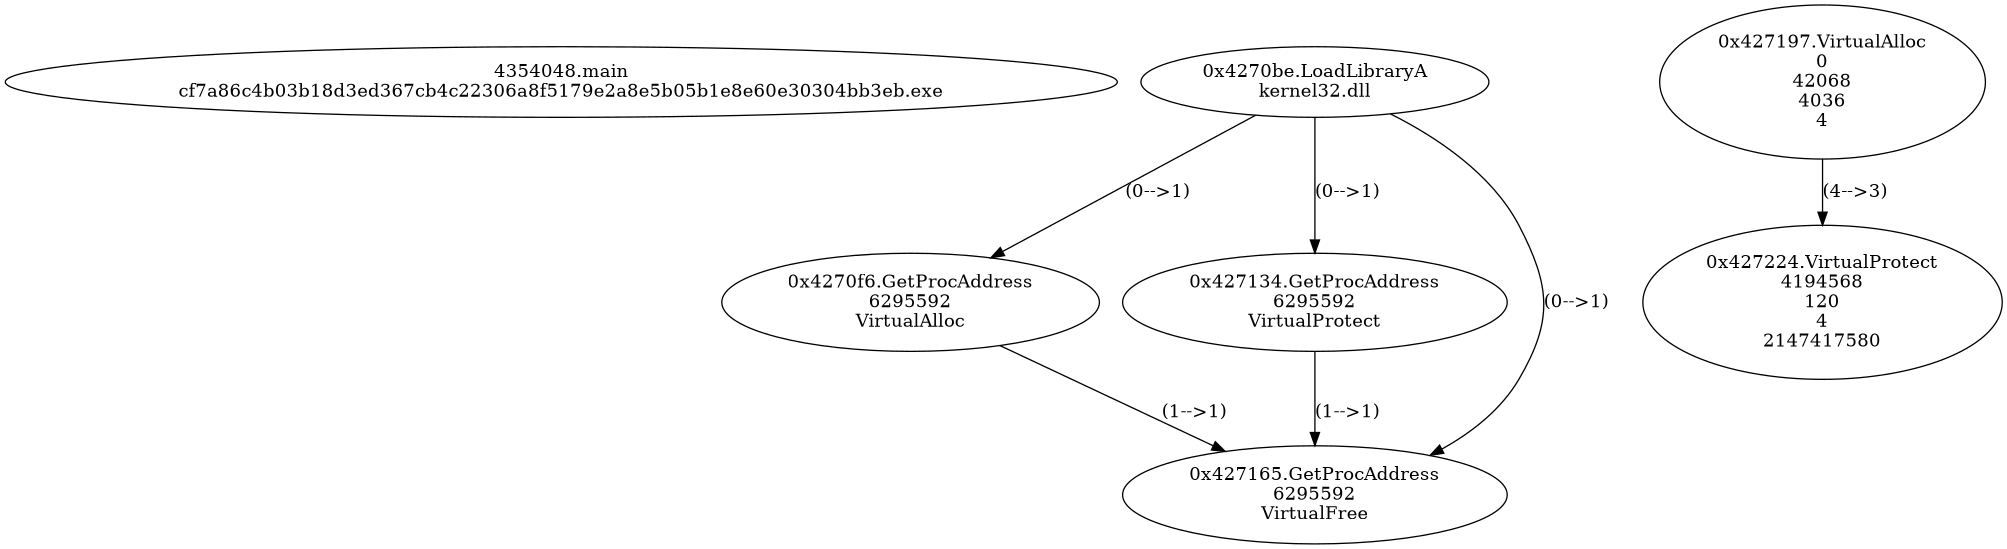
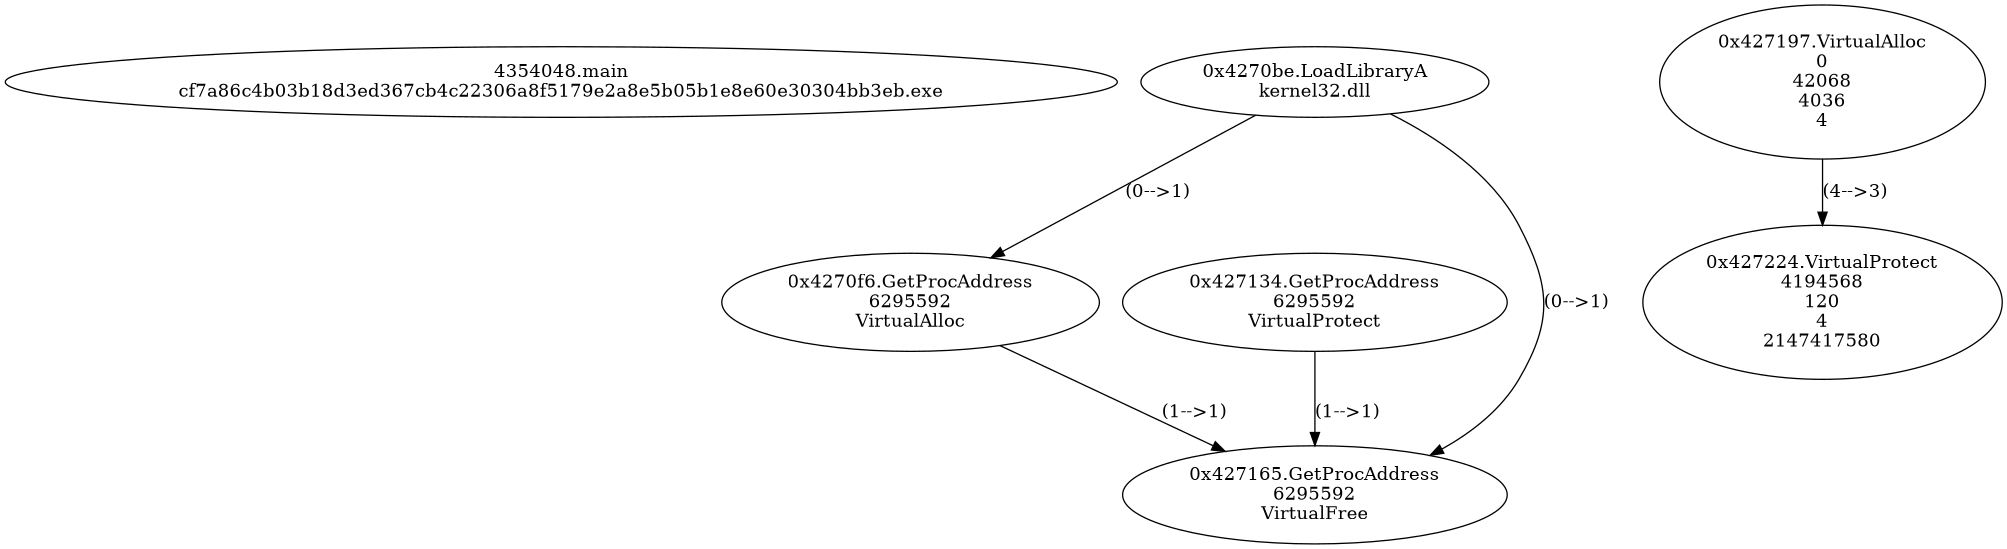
(1315, 178) -> none
